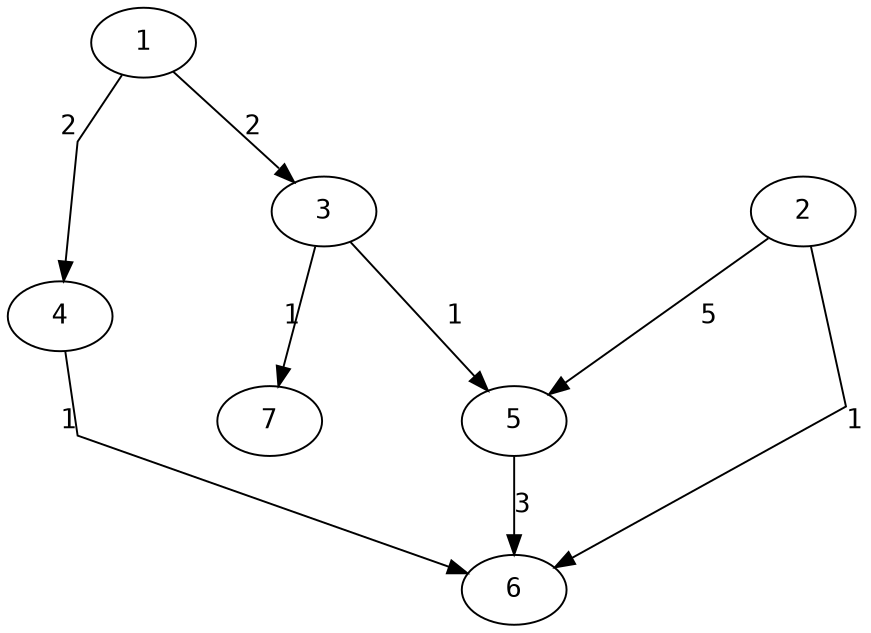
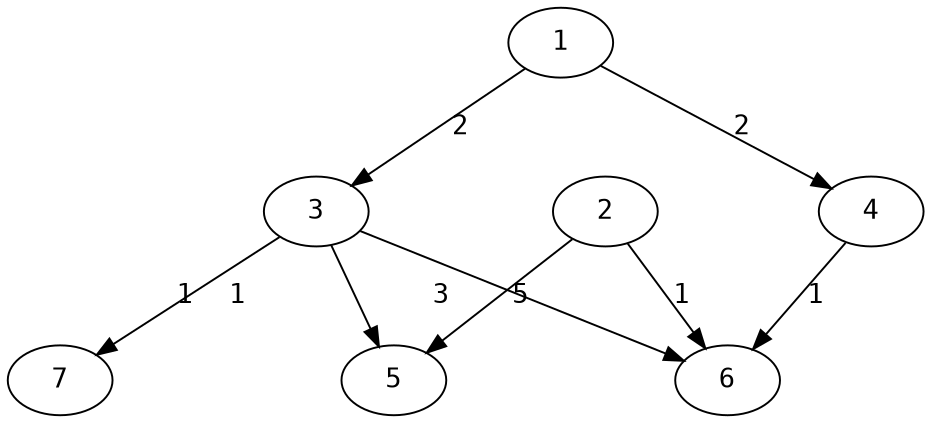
(514, 496) -> (521, 295)
